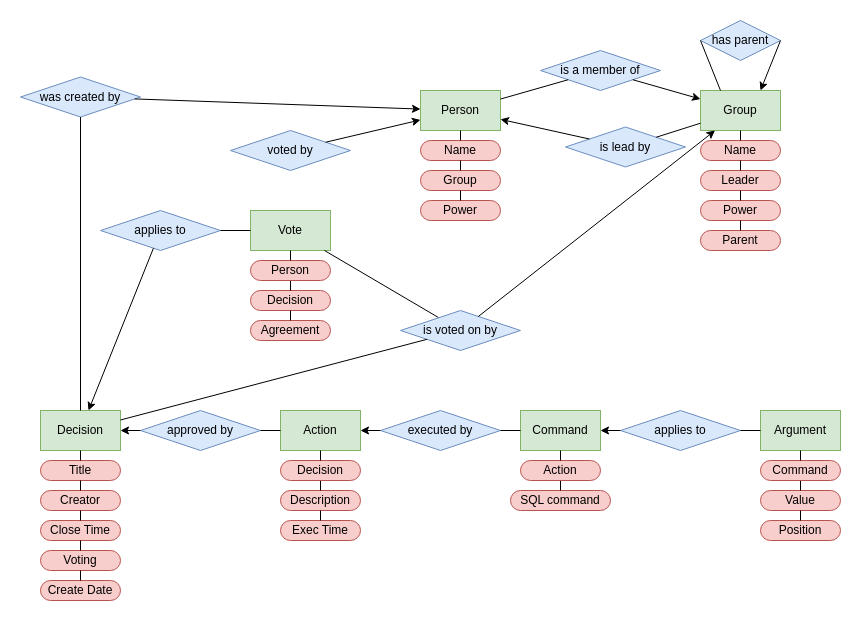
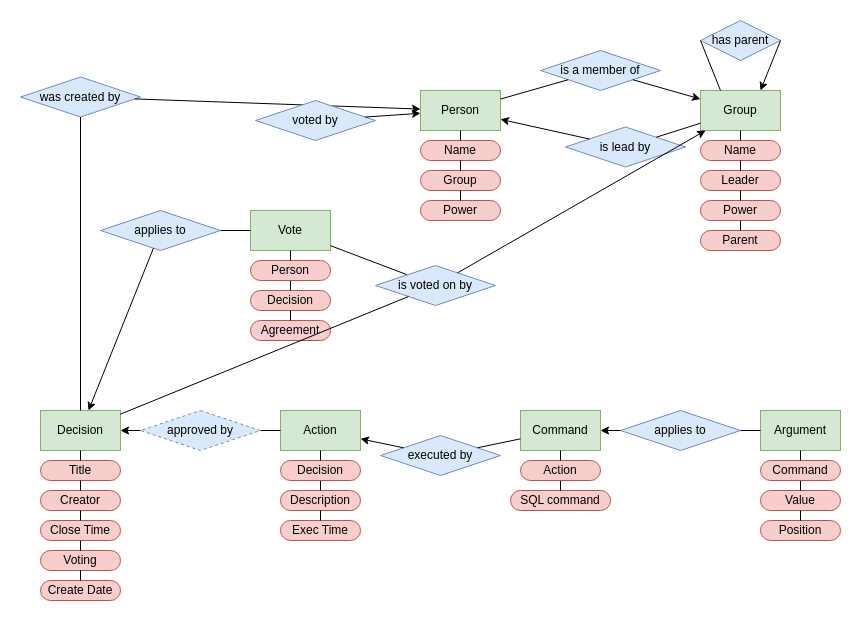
(291, 151) -> (316, 121)
(461, 331) -> (436, 286)
(201, 431) -> (201, 431)
(441, 431) -> (441, 456)
